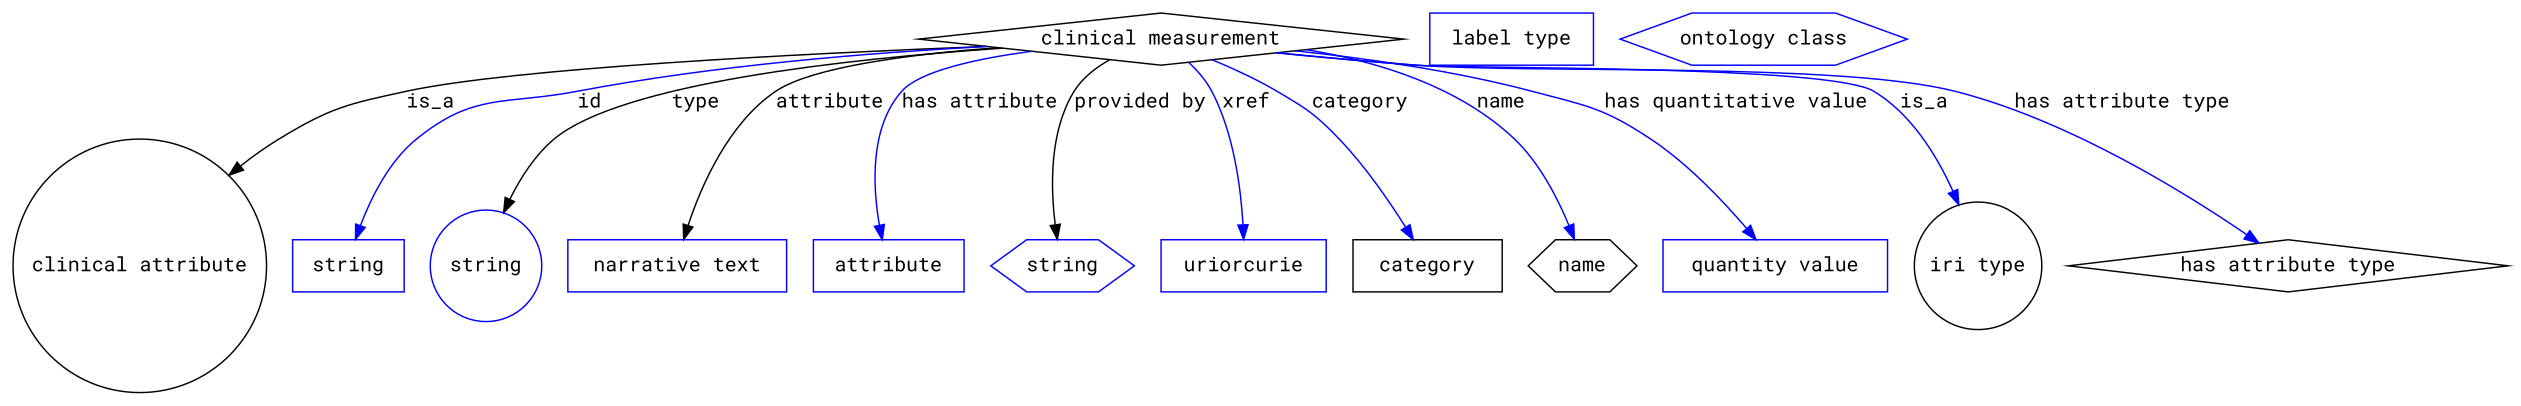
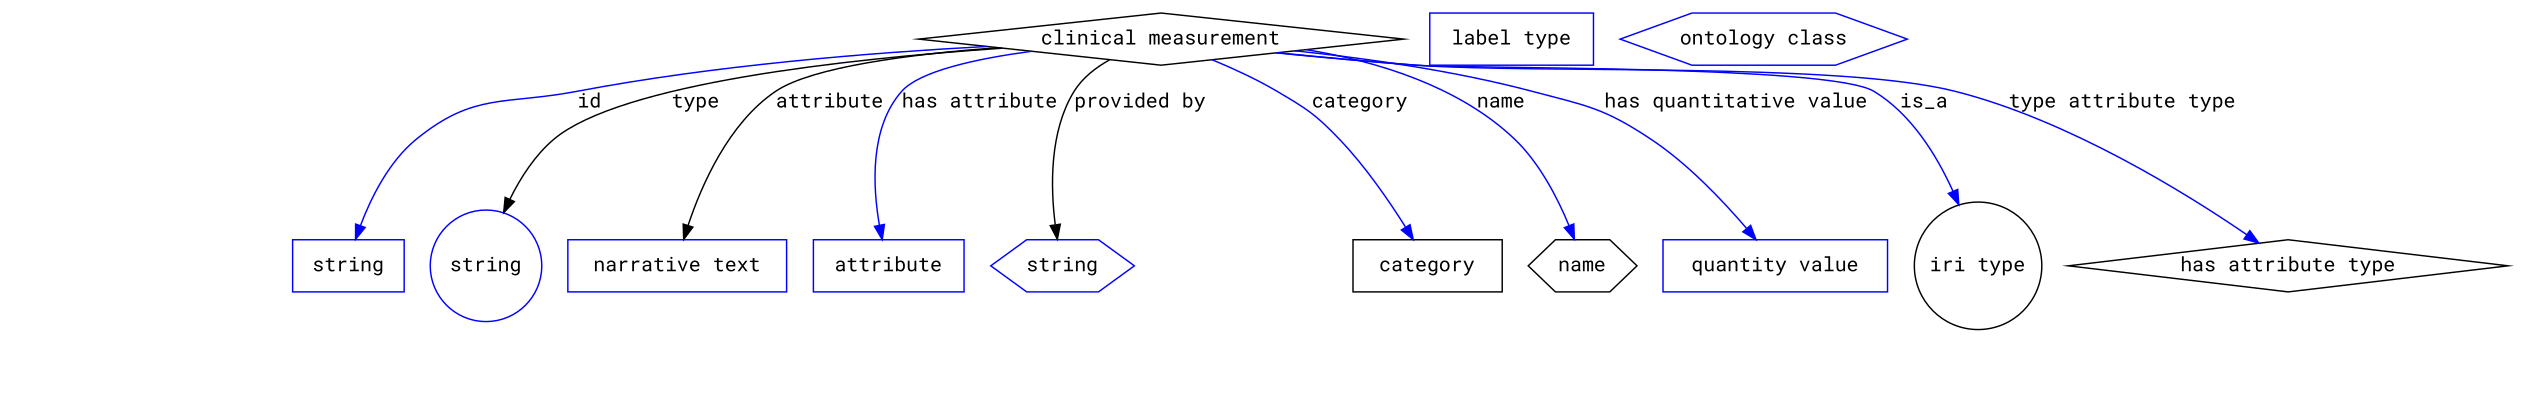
(2122, 102) -> (2122, 102)
(140, 266) -> none
(1244, 266) -> none
